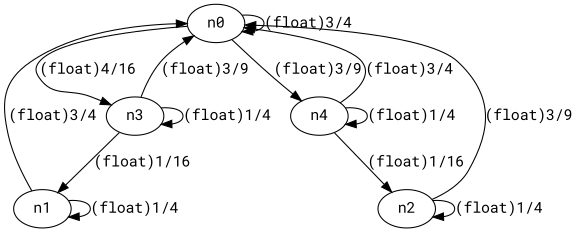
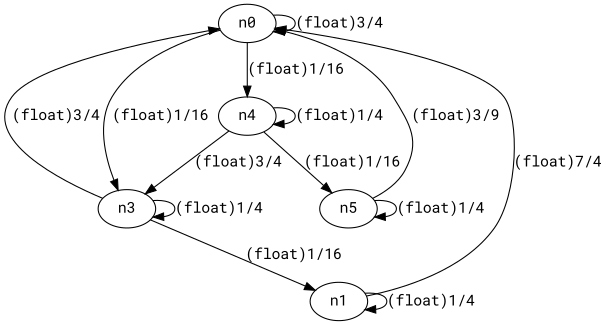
(336, 47) -> (191, 159)
(88, 70) -> (160, 116)
(205, 70) -> (56, 116)
(318, 70) -> (296, 70)
(53, 116) -> (558, 162)
(407, 209) -> (348, 209)
